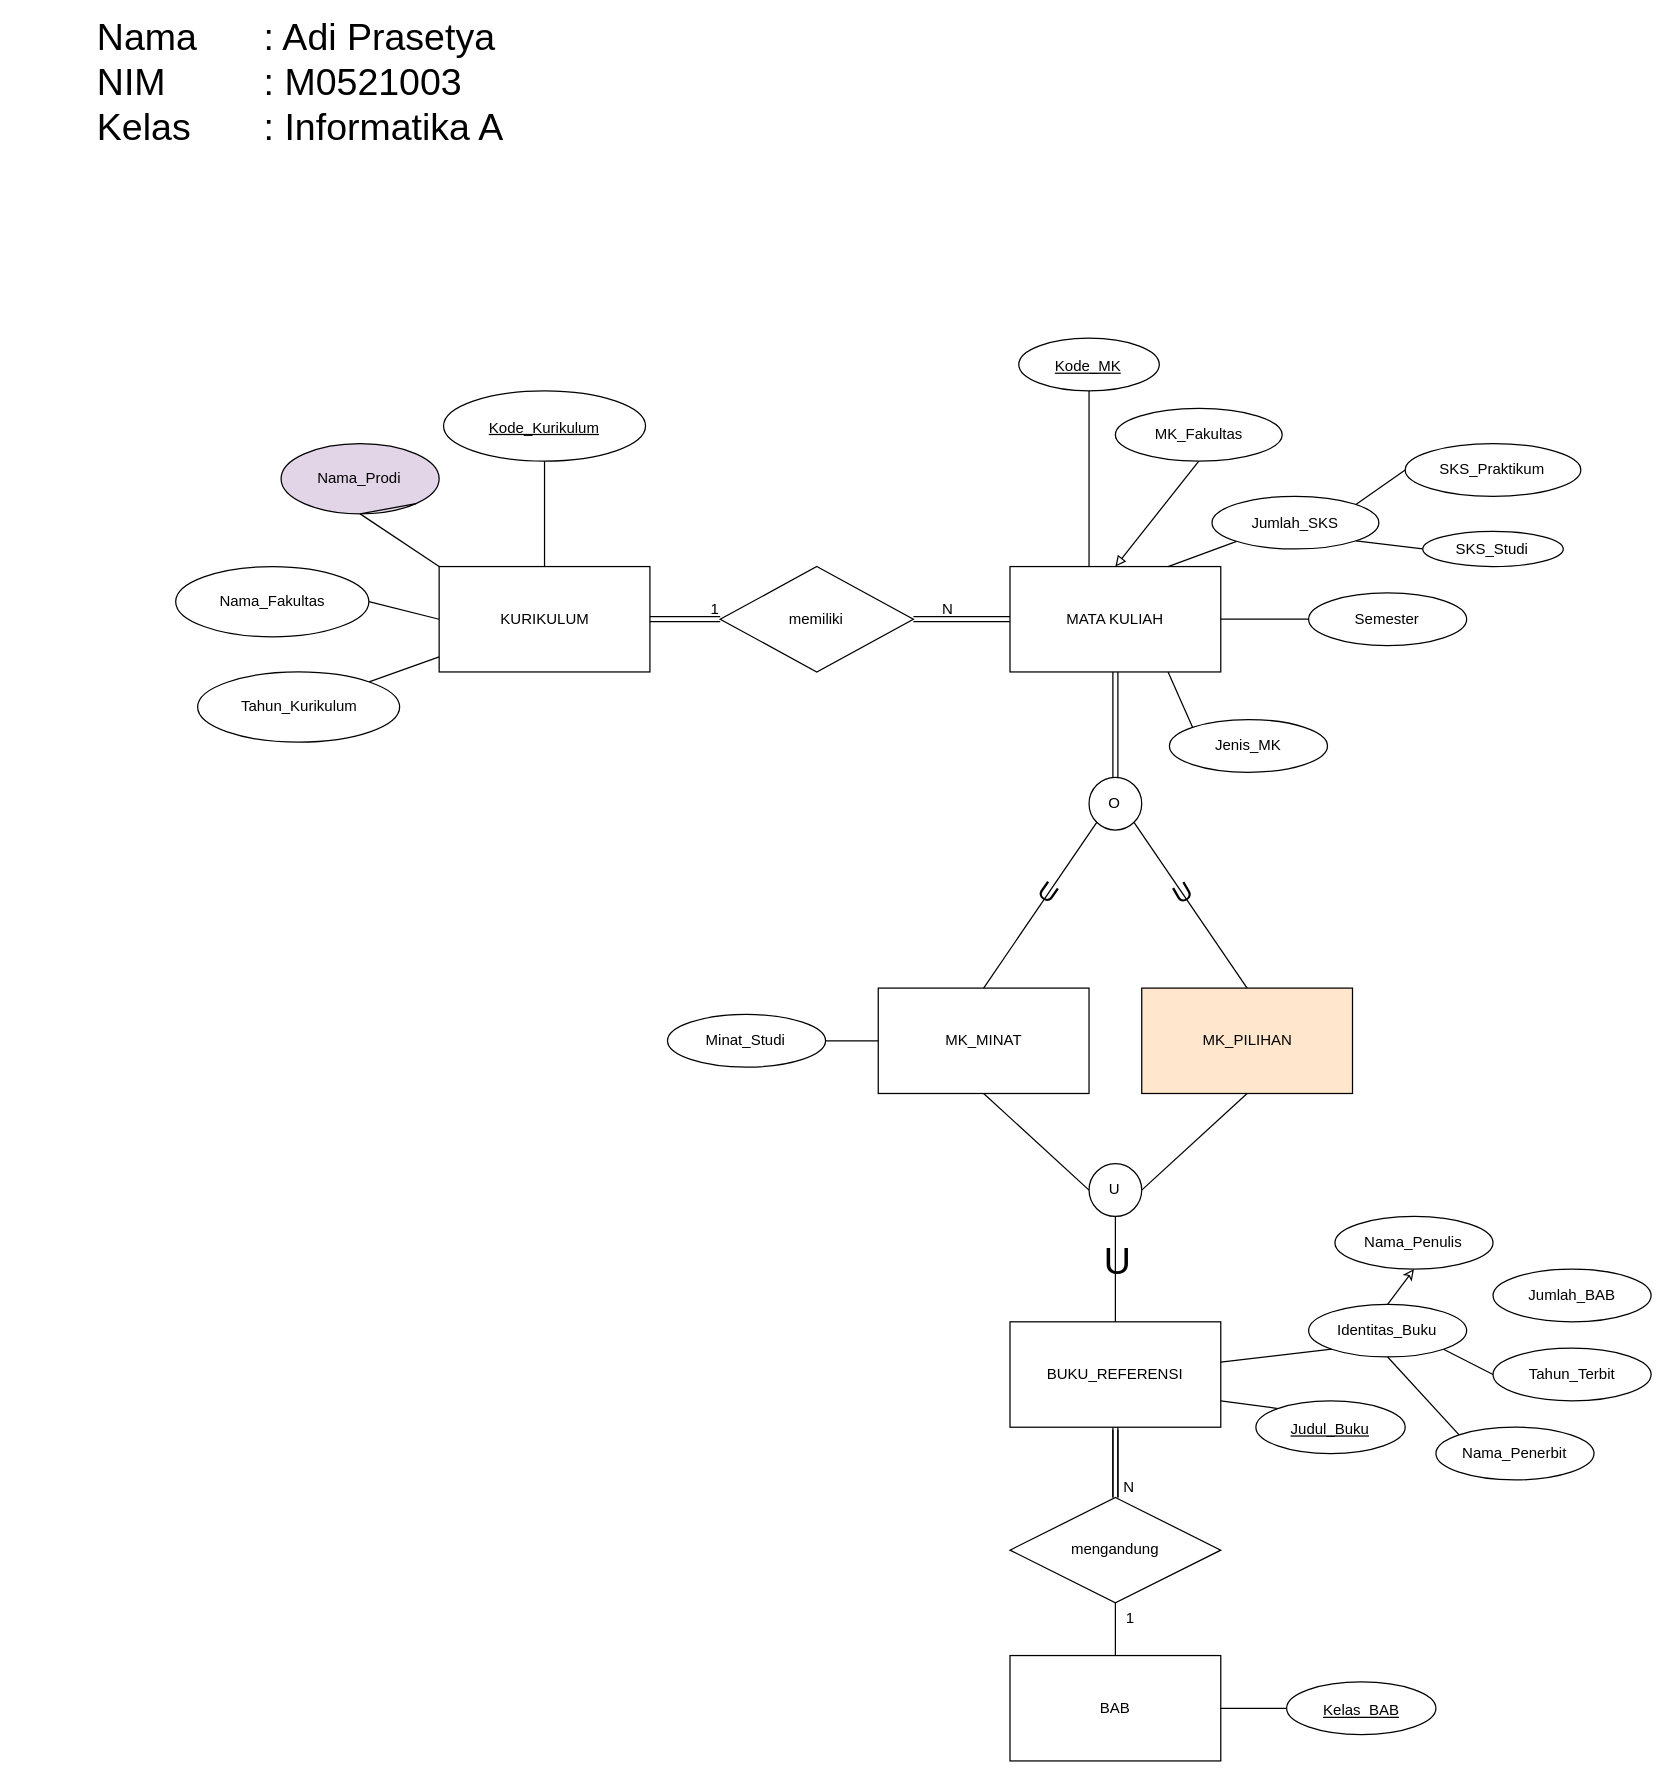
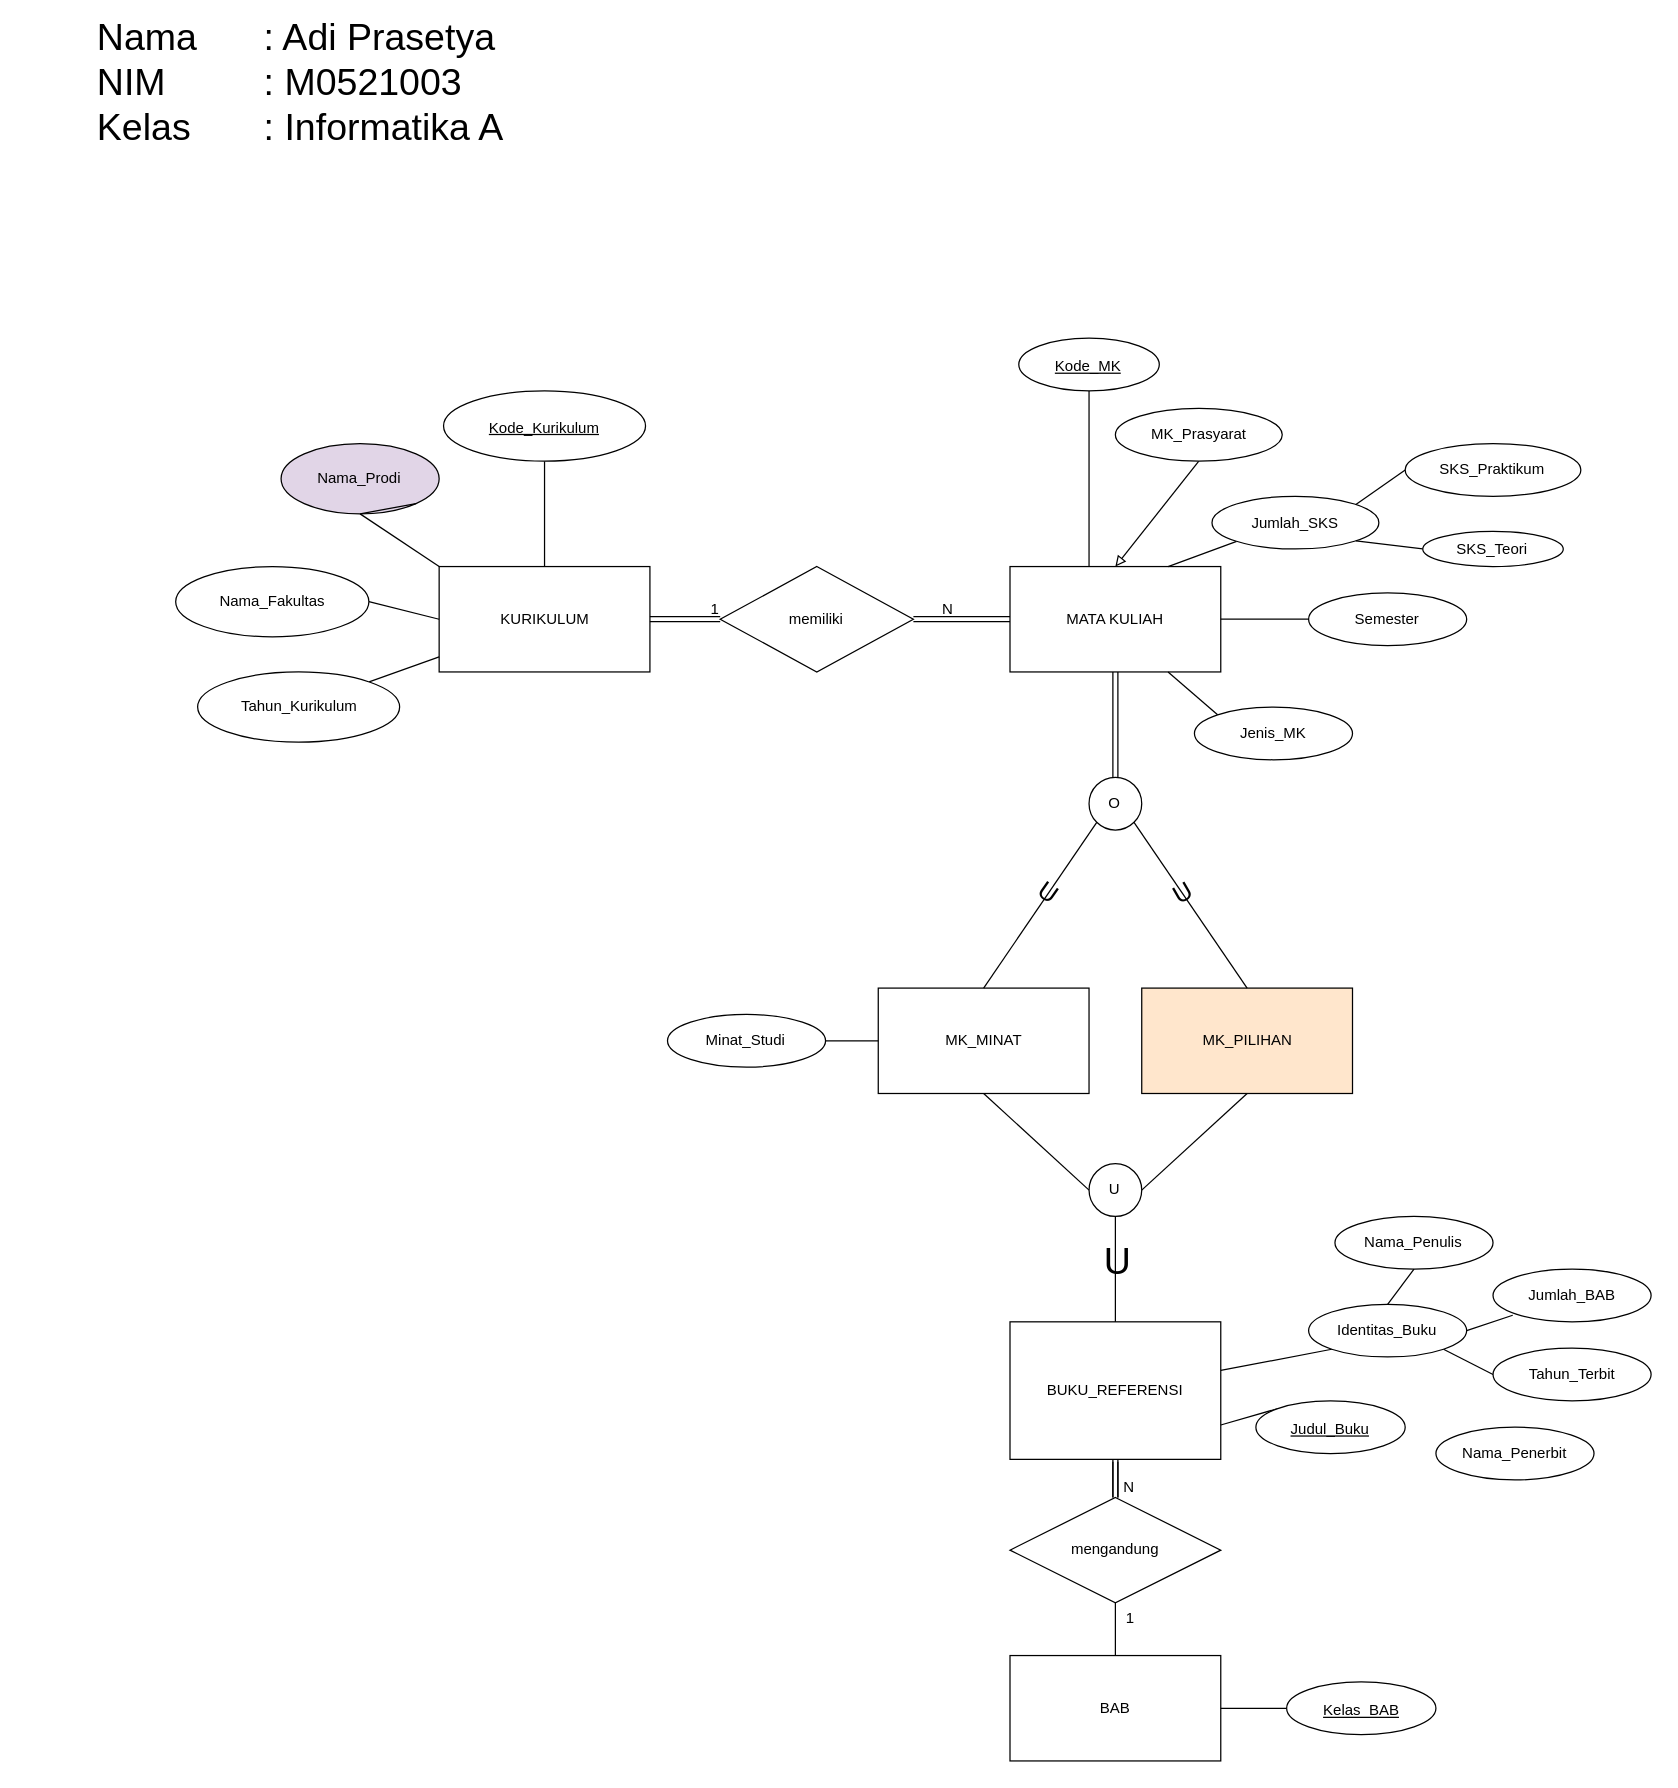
(1199, 434) -> (1199, 434)
(1492, 549) -> (1492, 549)
(1248, 746) -> (1273, 733)
(1408, 1277) -> (1410, 1274)
none -> (1489, 1323)
(1115, 1374) -> (1115, 1390)
(1423, 1395) -> none
